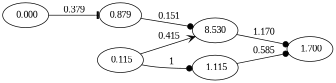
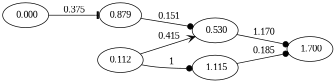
(73, 10) -> (73, 10)
(215, 30) -> (215, 30)
(263, 51) -> (263, 51)
(120, 60) -> (120, 60)
